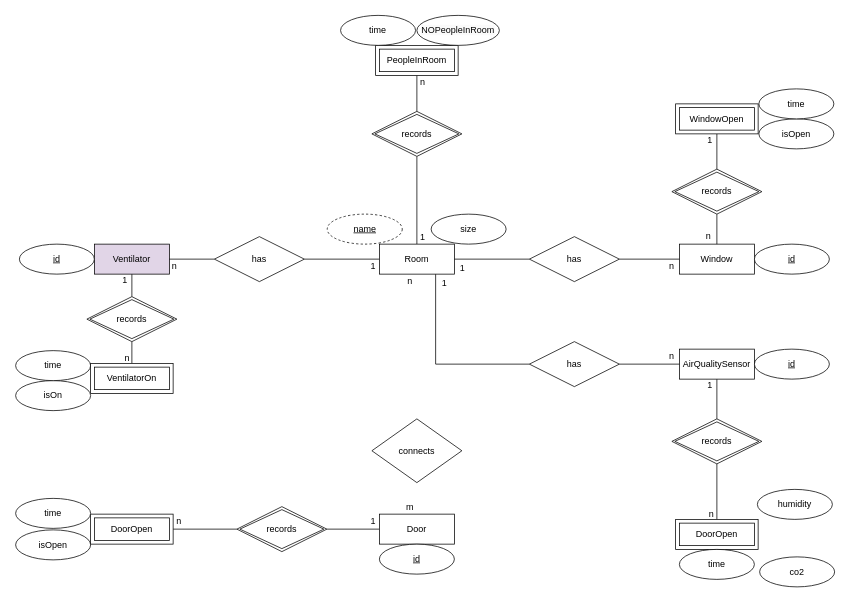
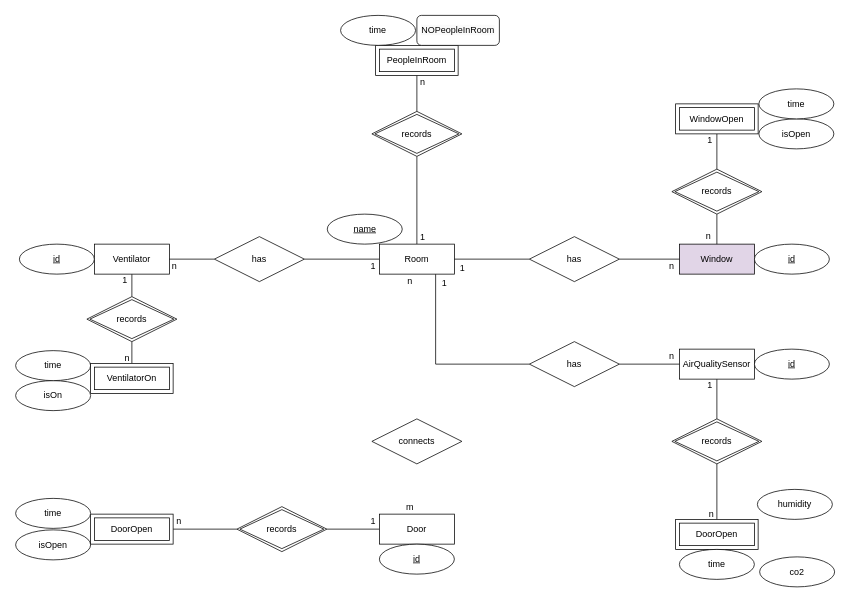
(458, 30) -> (458, 30)
(365, 229) -> (365, 229)
(468, 229) -> none
(132, 259) -> (132, 259)
(717, 259) -> (717, 259)
(417, 451) -> (417, 441)
